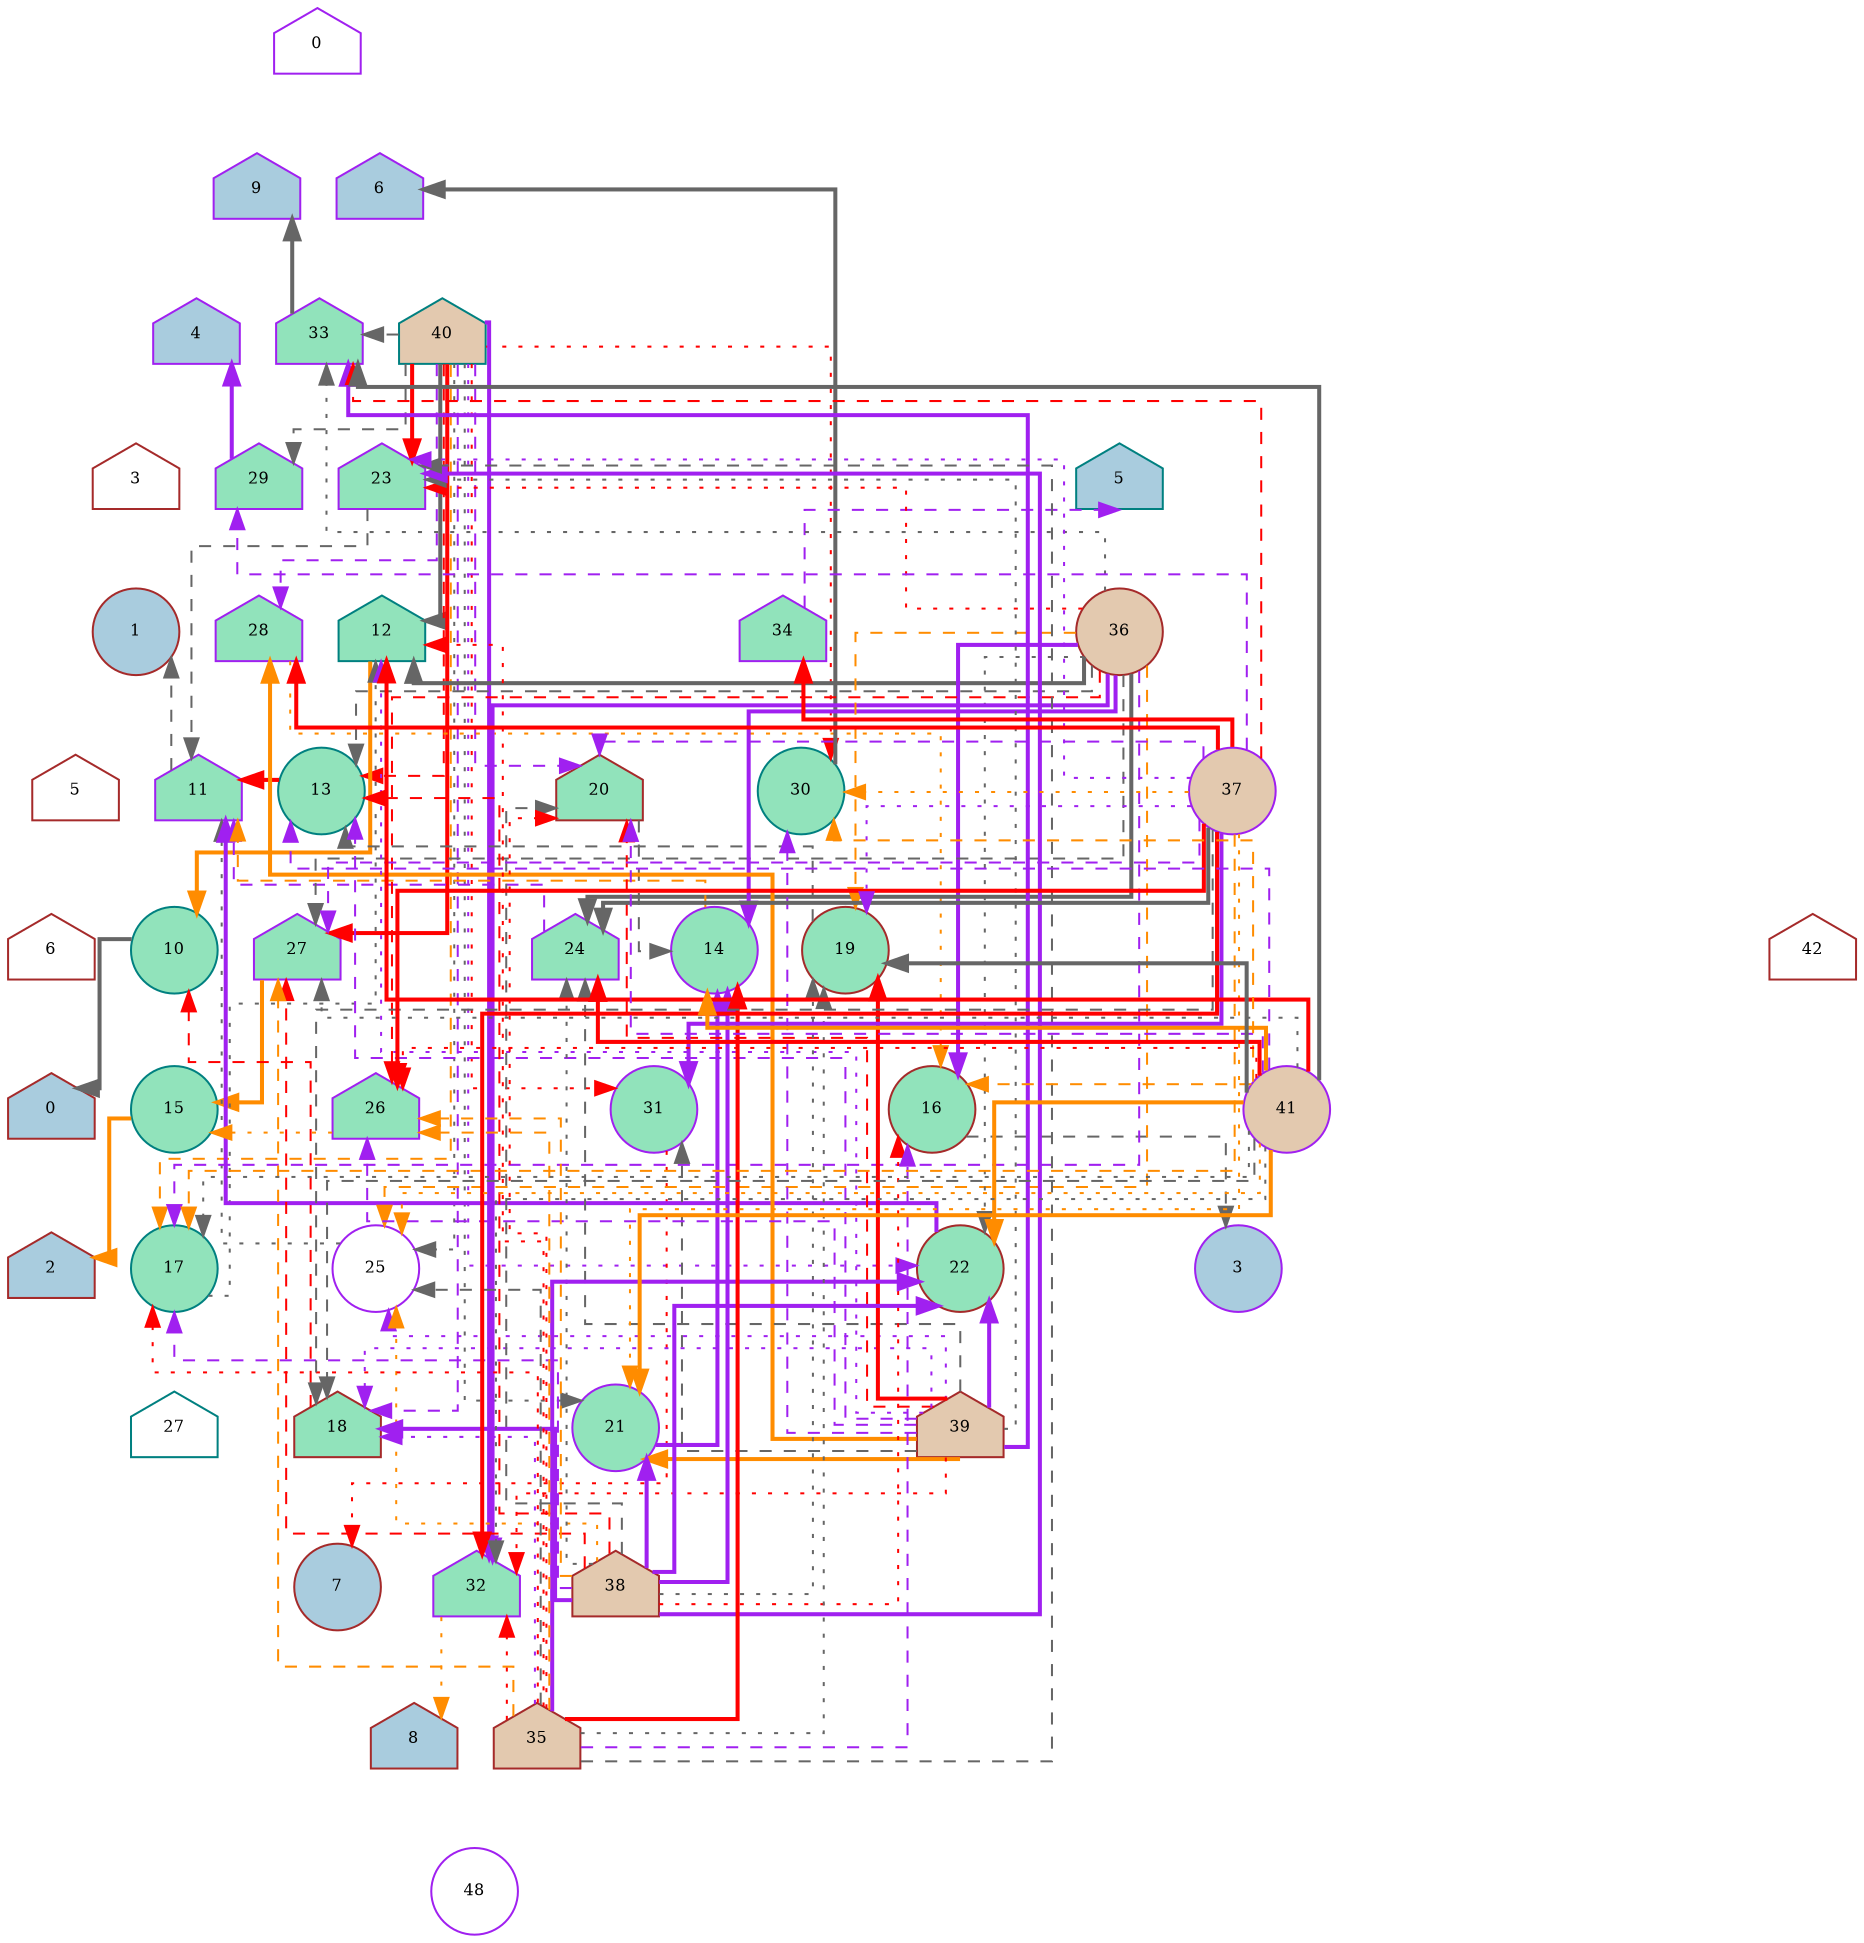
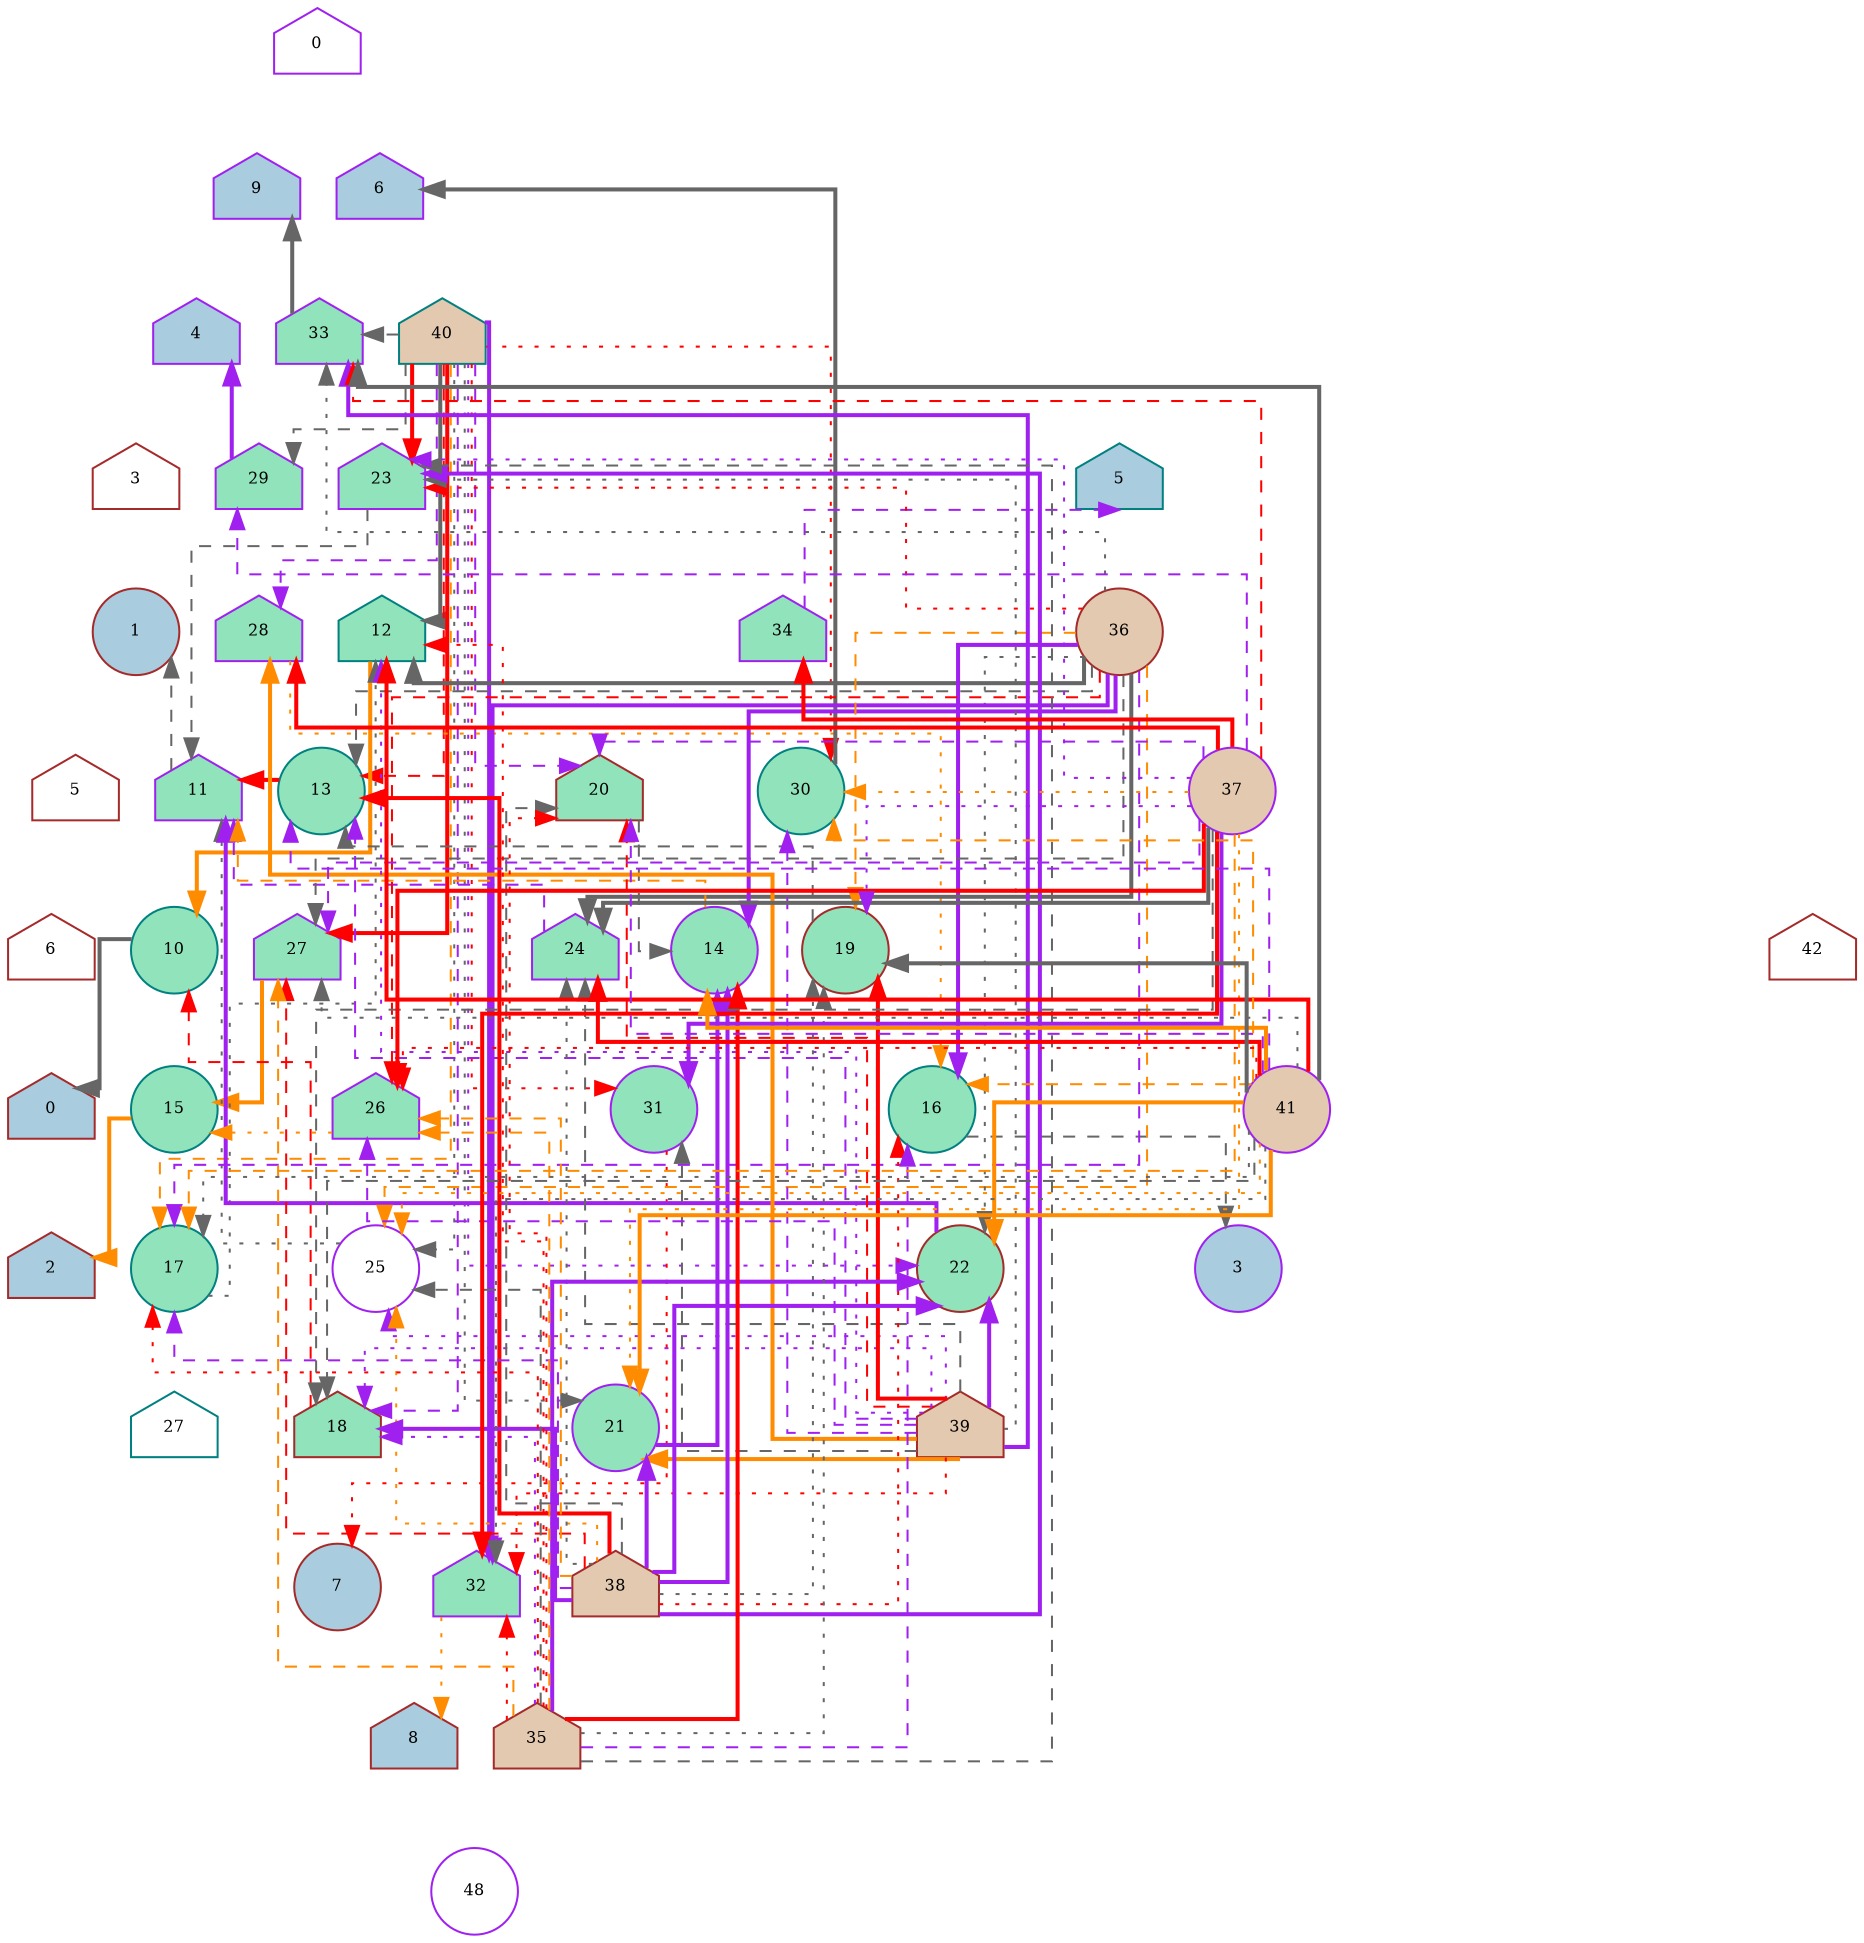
(932, 1109) -> (932, 1109)
(499, 1174) -> (499, 1174)
